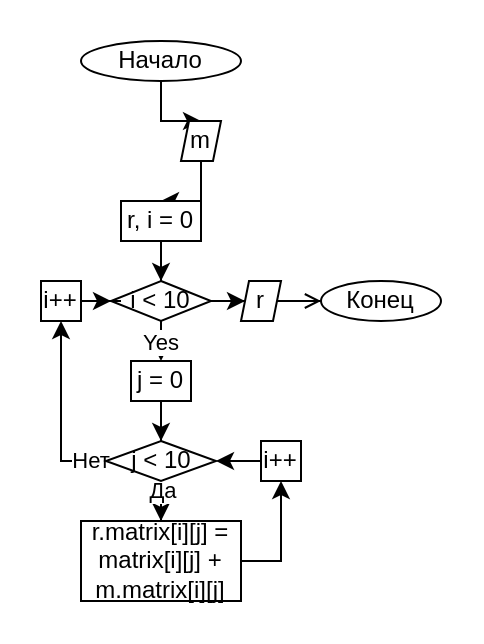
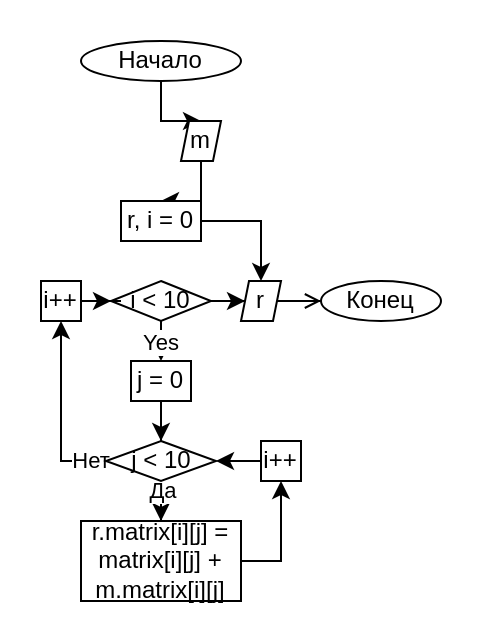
(161, 268) -> (254, 221)
